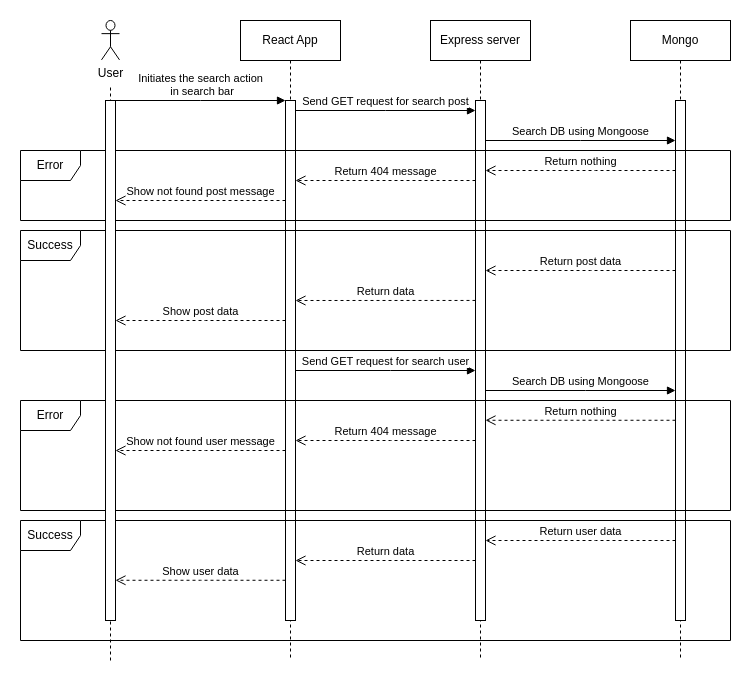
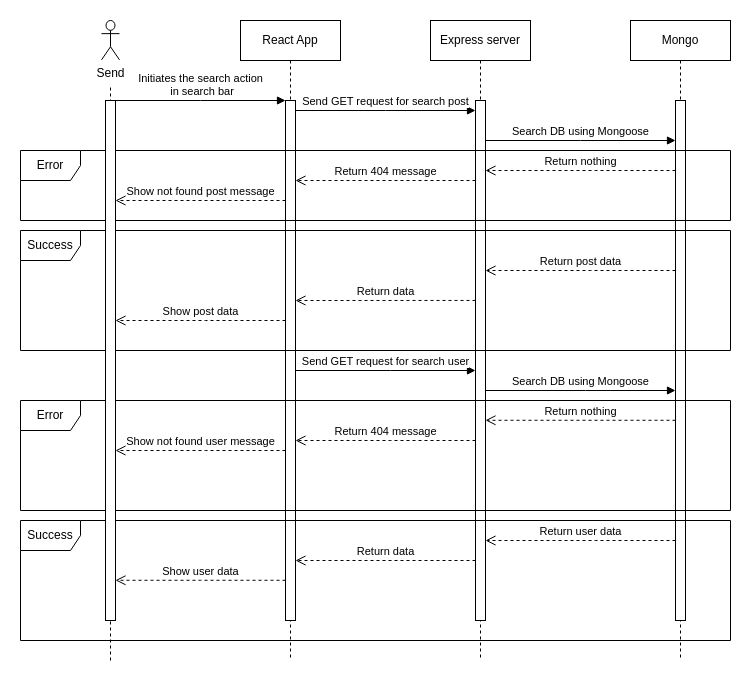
(111, 74) -> (111, 74)
